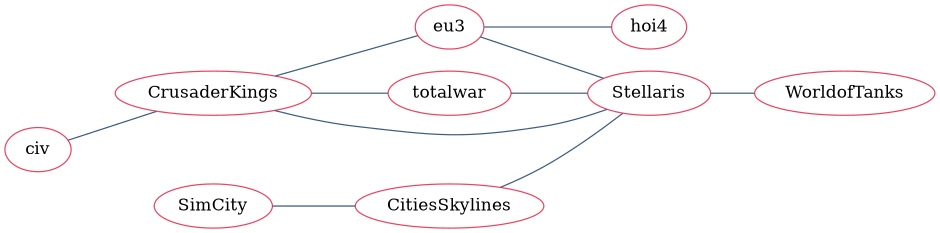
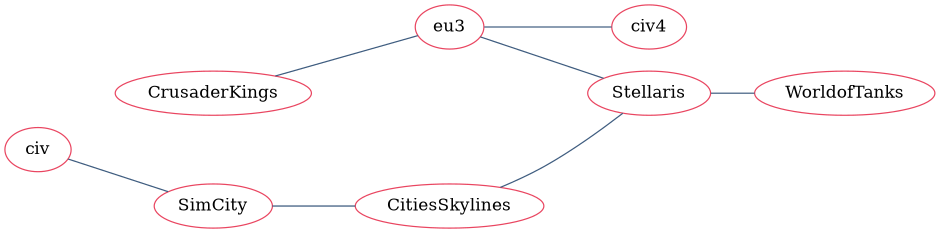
(649, 27) -> (649, 27)
(450, 93) -> none
(112, 126) -> (118, 175)
(441, 134) -> none
